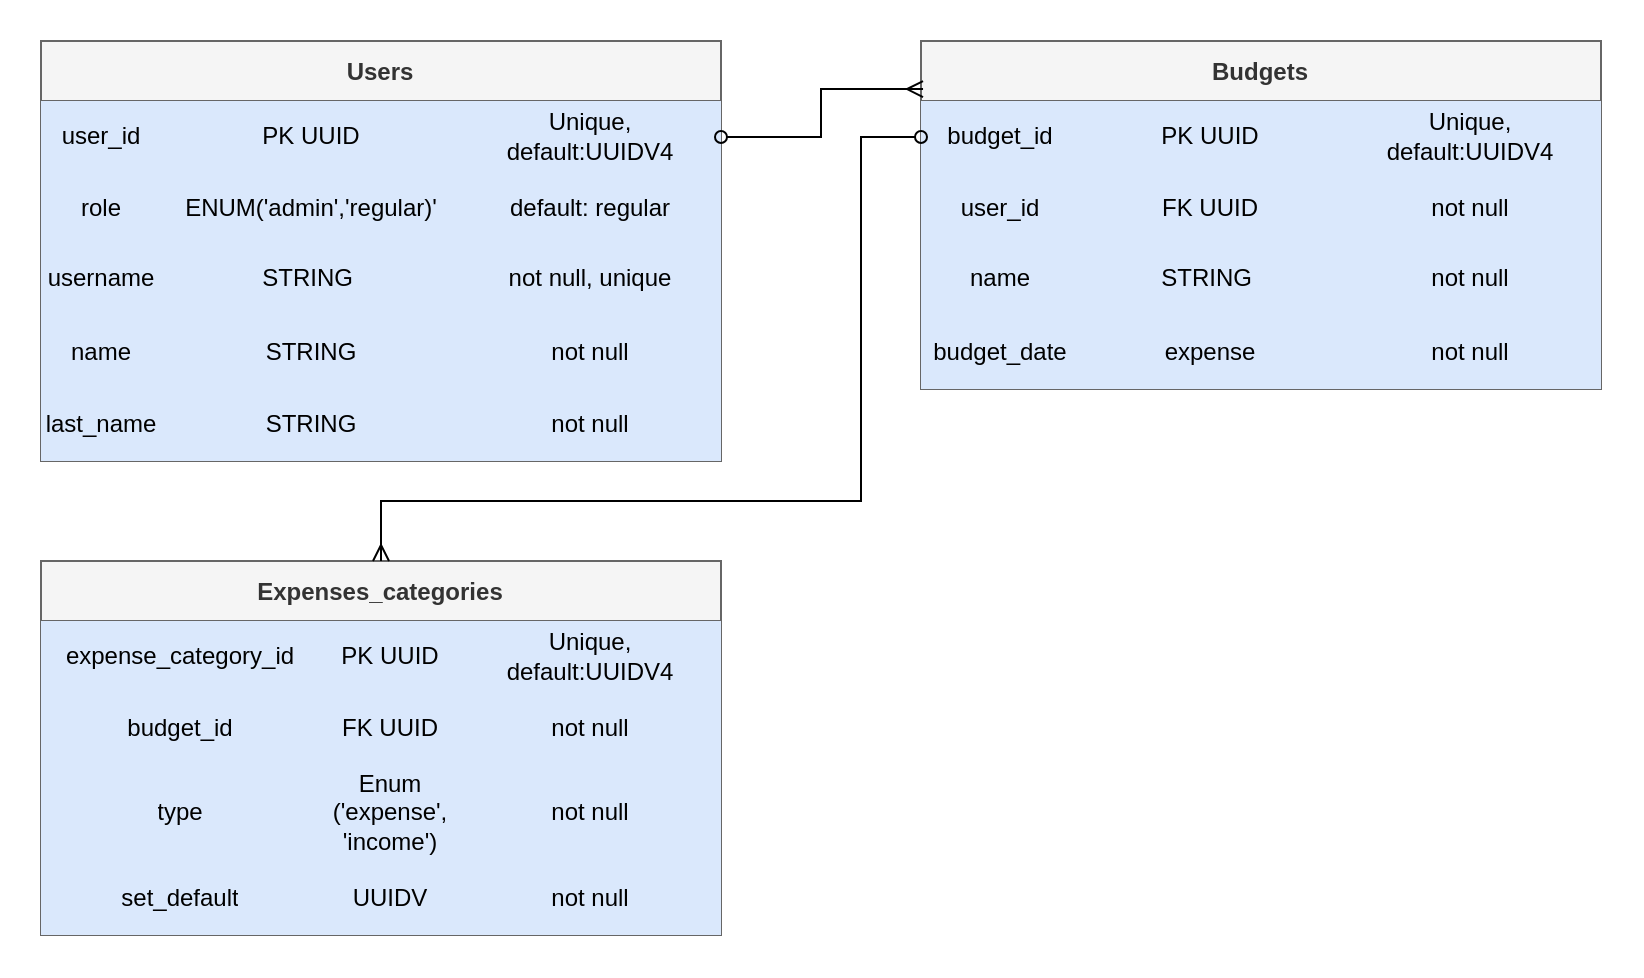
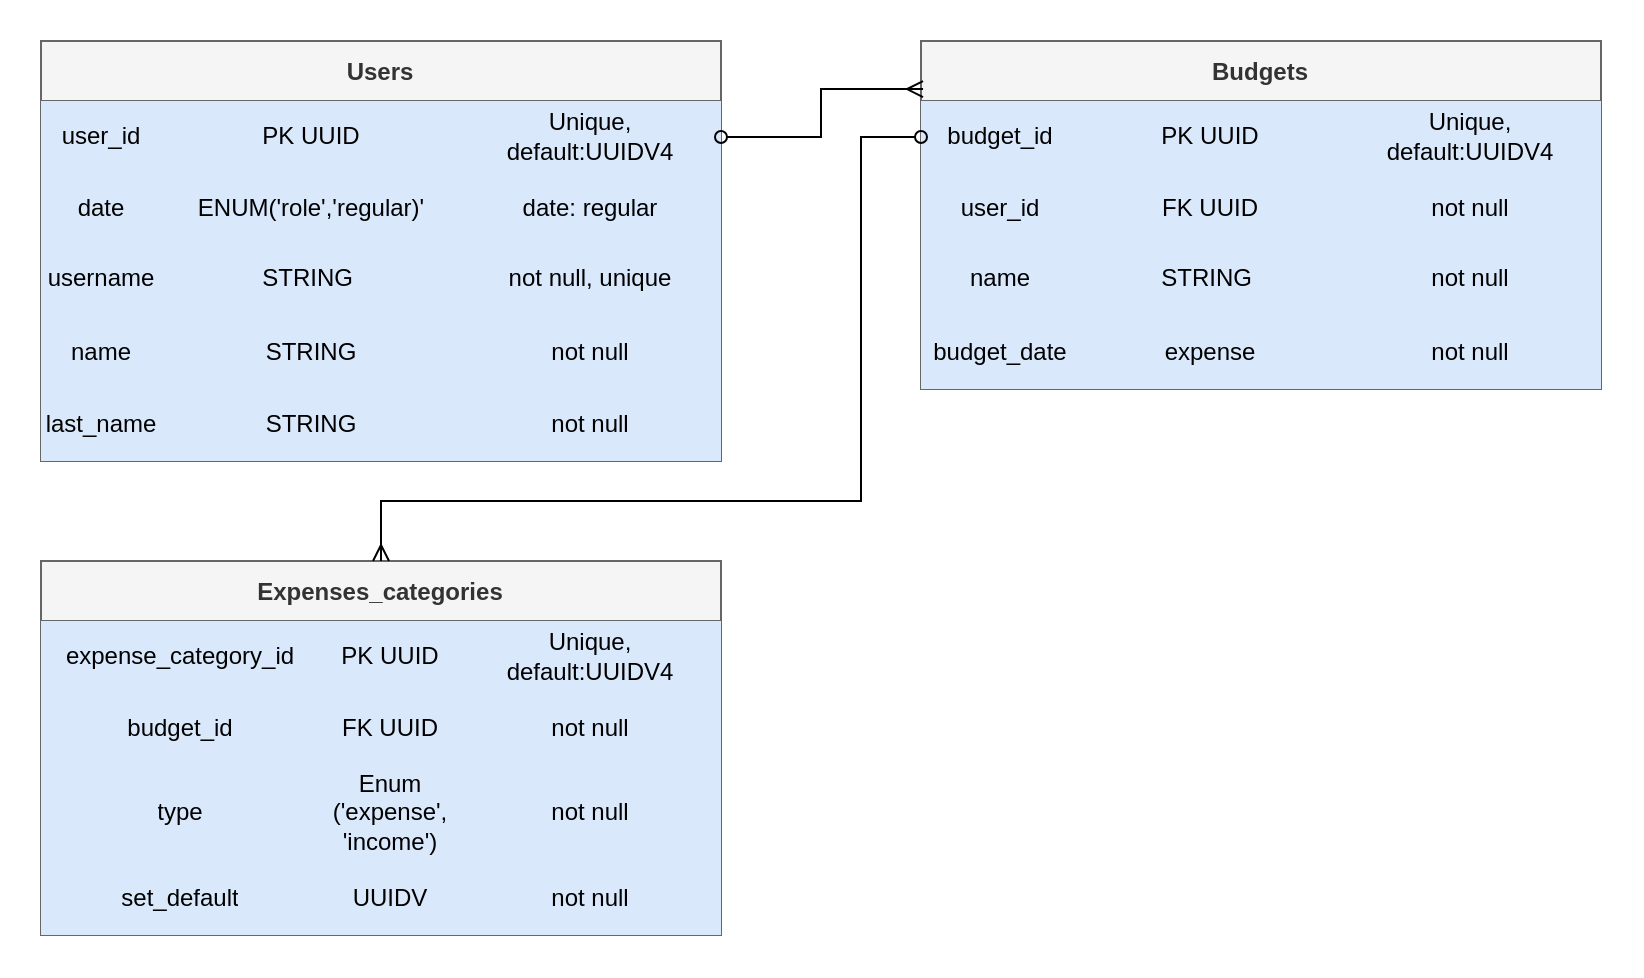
(102, 209) -> (102, 209)
(312, 209) -> (312, 209)
(591, 209) -> (591, 209)
